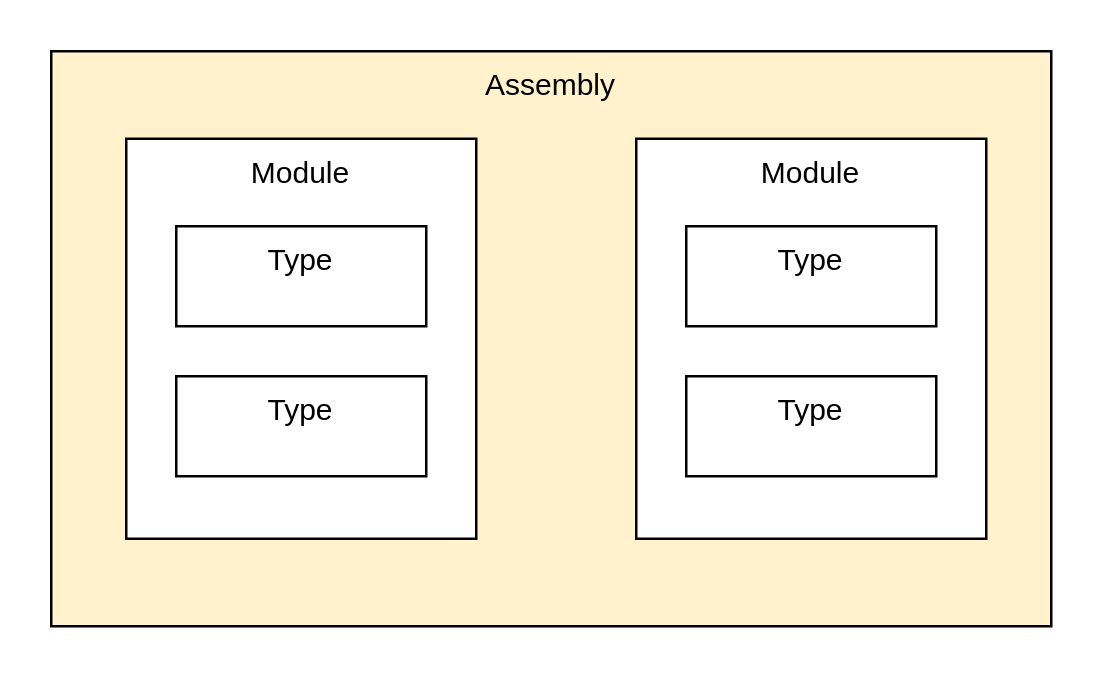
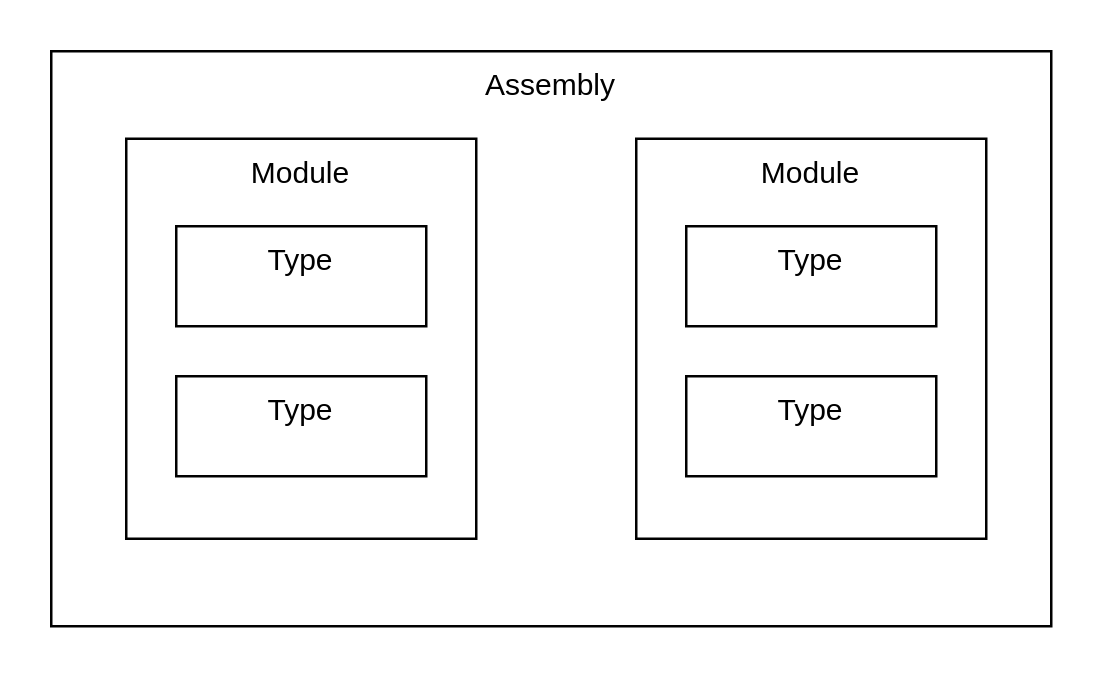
(551, 339) -> (551, 339)
